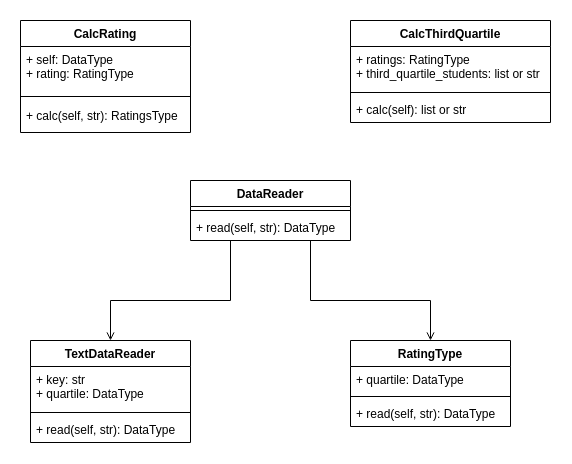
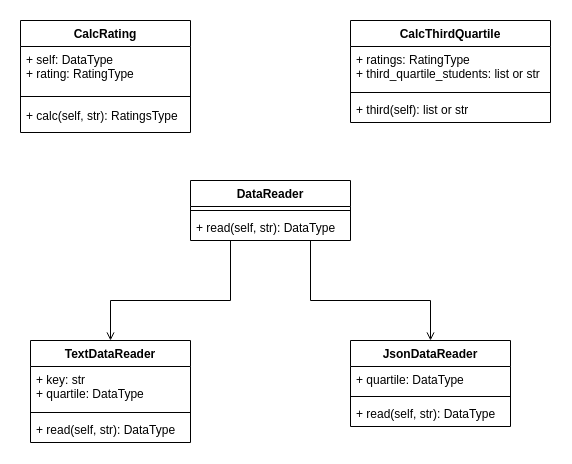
(426, 111) -> (430, 111)
(431, 355) -> (431, 355)
